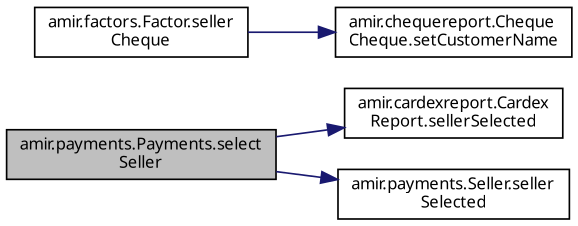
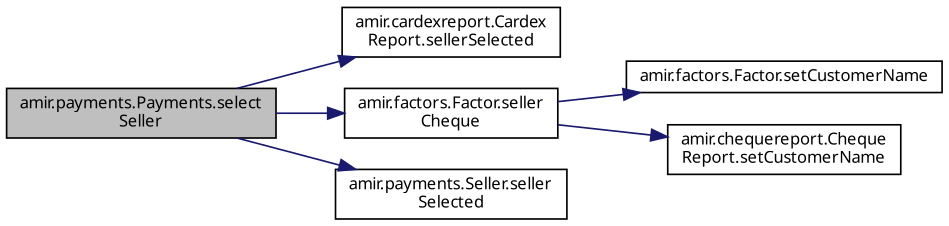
(454, 32) -> (784, 150)
none -> (784, 77)
none -> (302, 113)
